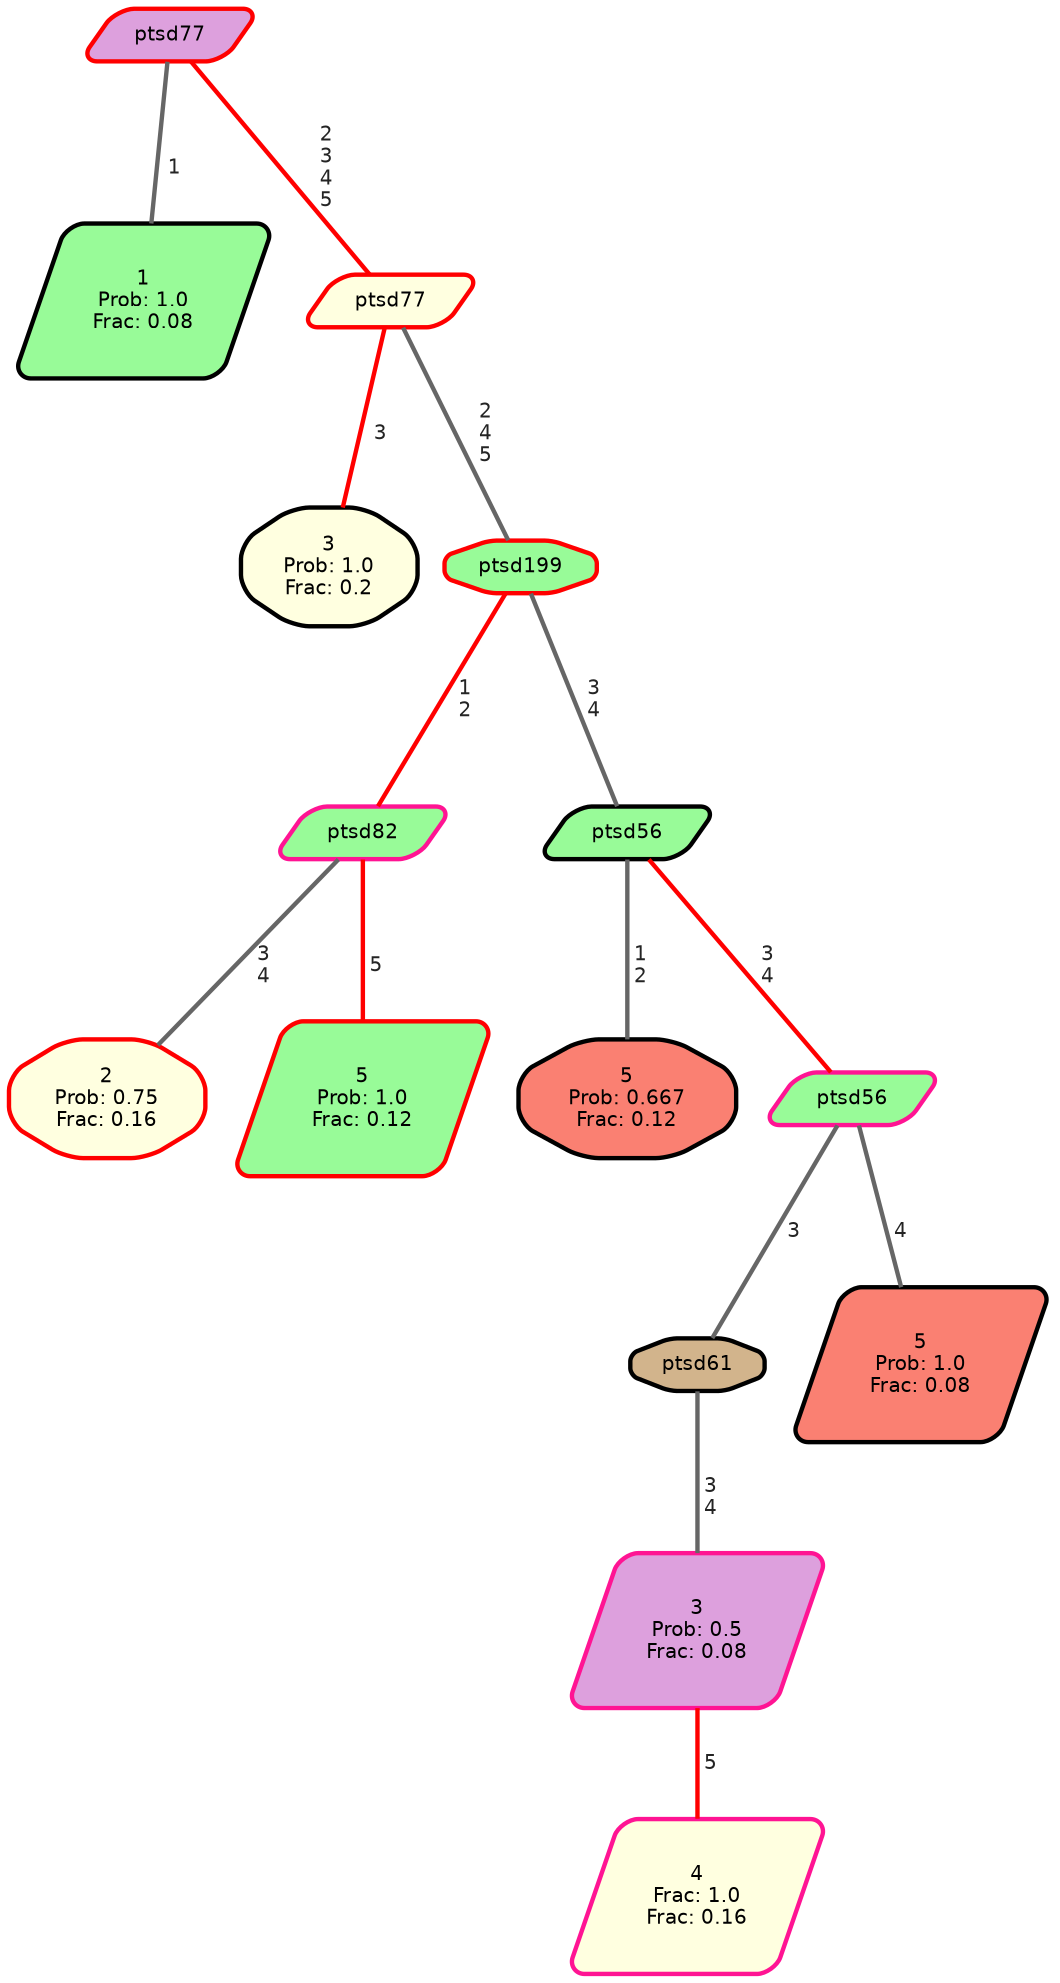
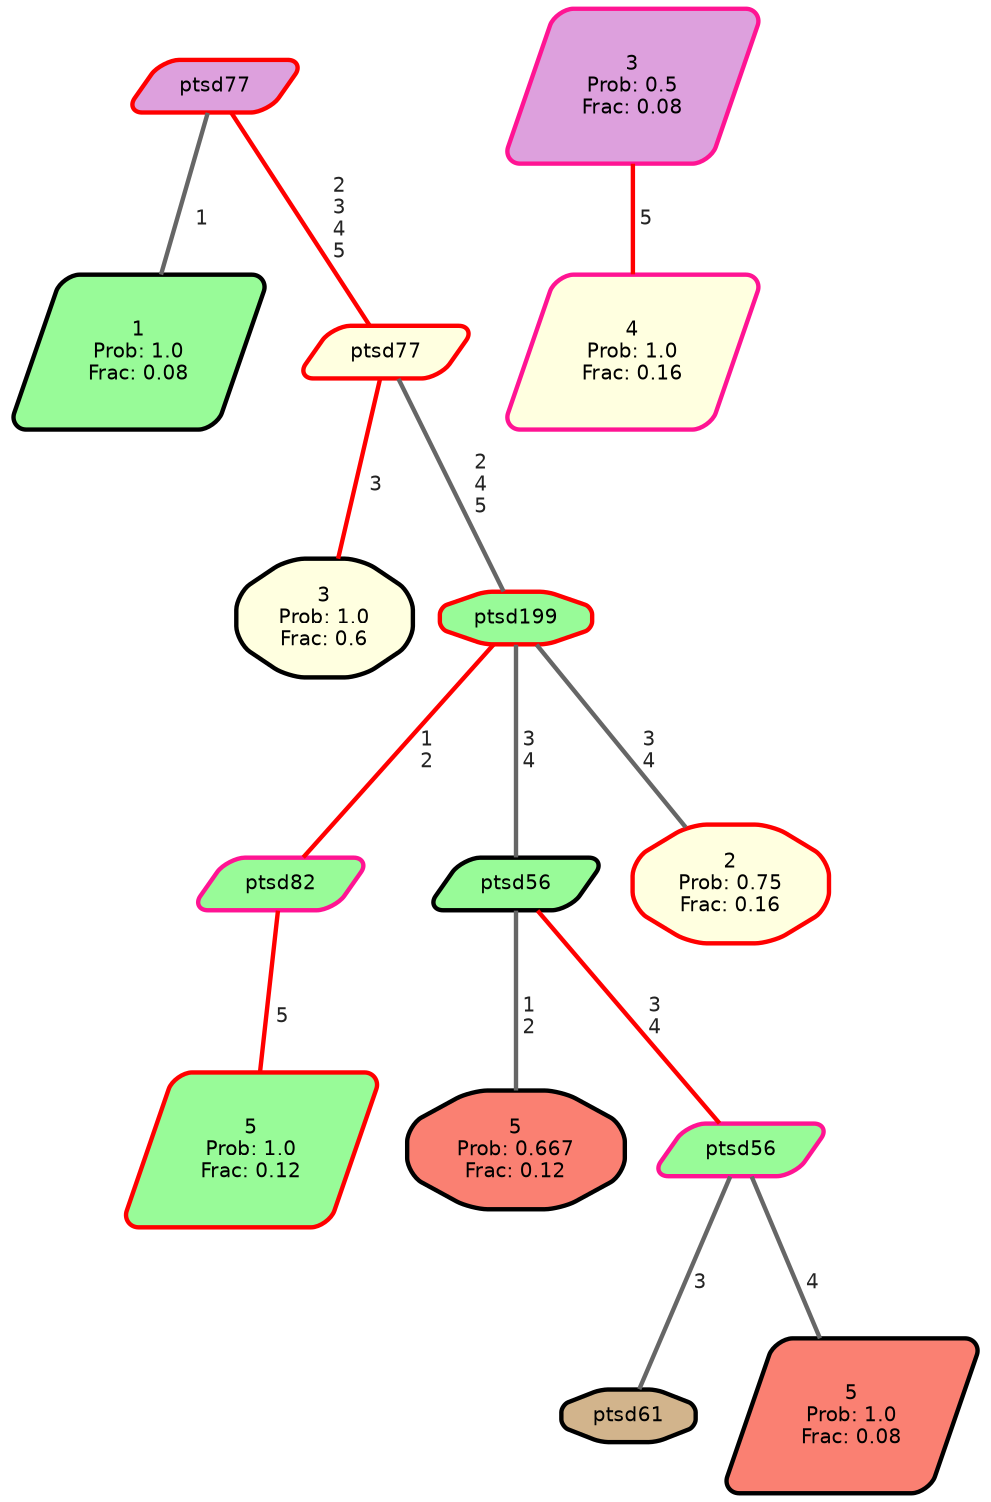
(329, 567) -> (325, 618)
(248, 952) -> (611, 736)
(697, 1472) -> none
(697, 1897) -> (633, 352)
